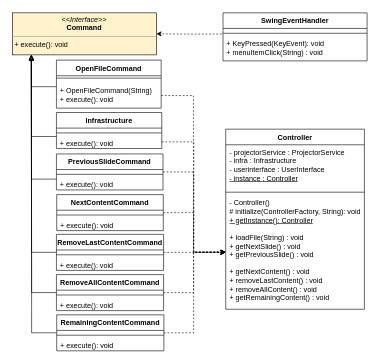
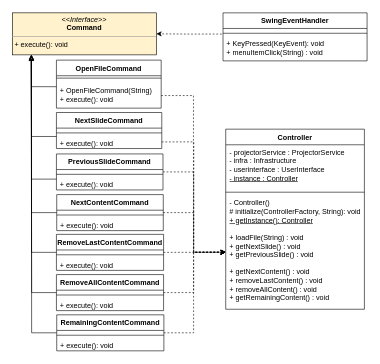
(109, 120) -> (109, 120)
none -> (44, 212)
